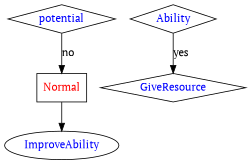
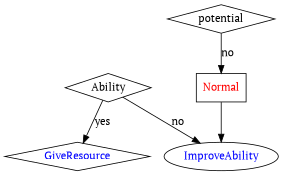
(62, 19) -> (221, 19)
(173, 19) -> (108, 88)
none -> (158, 118)
